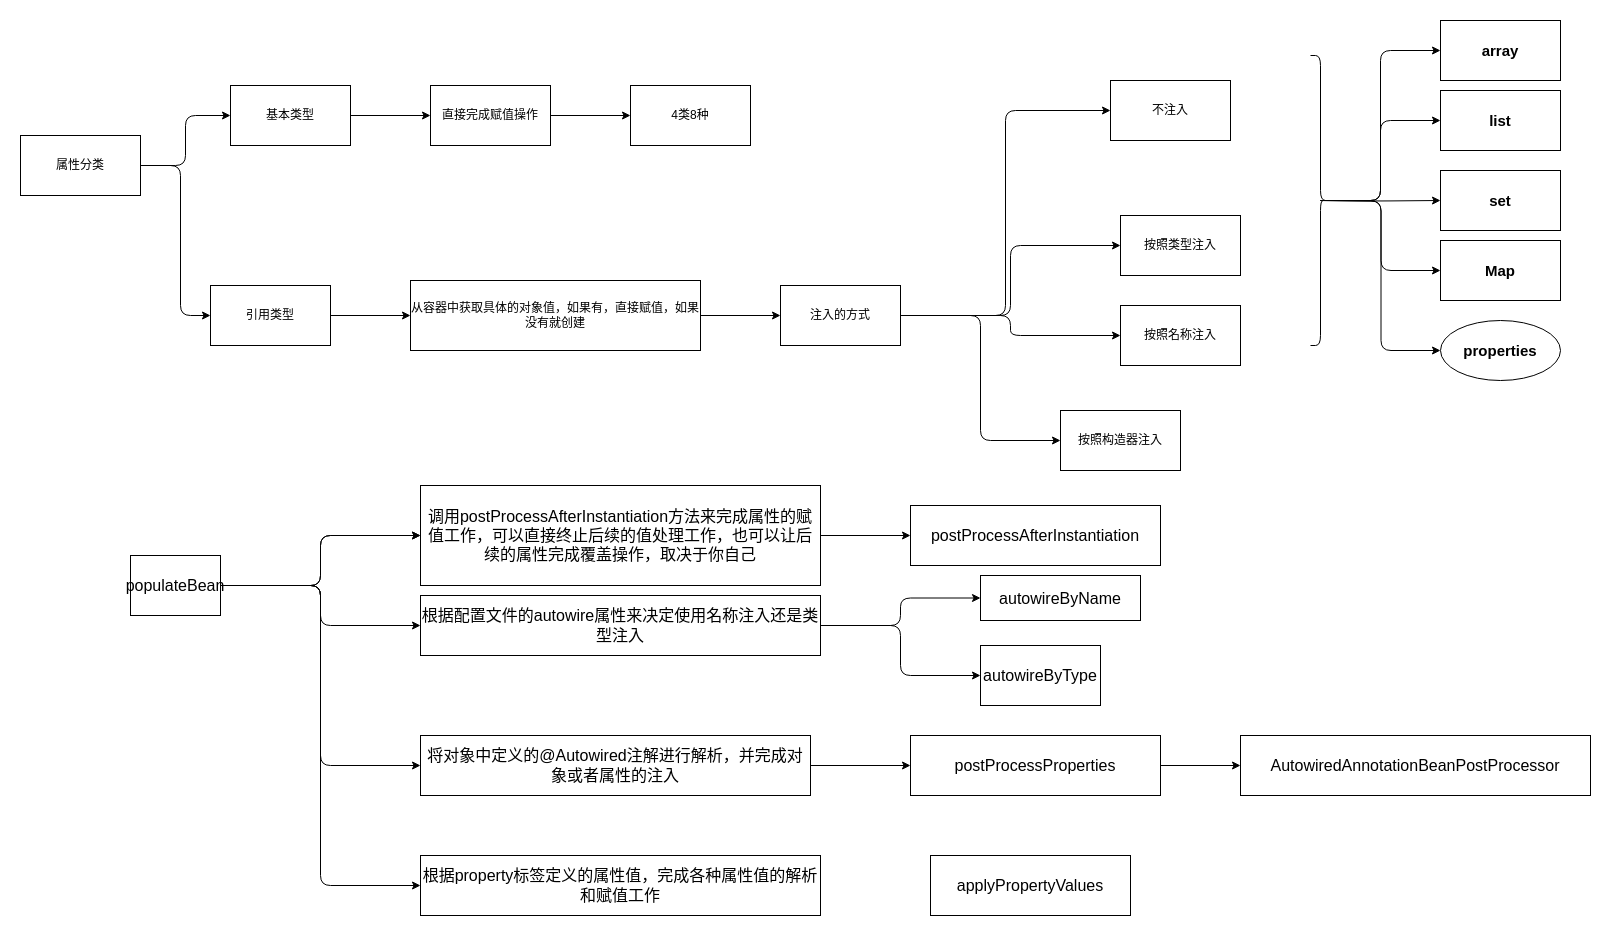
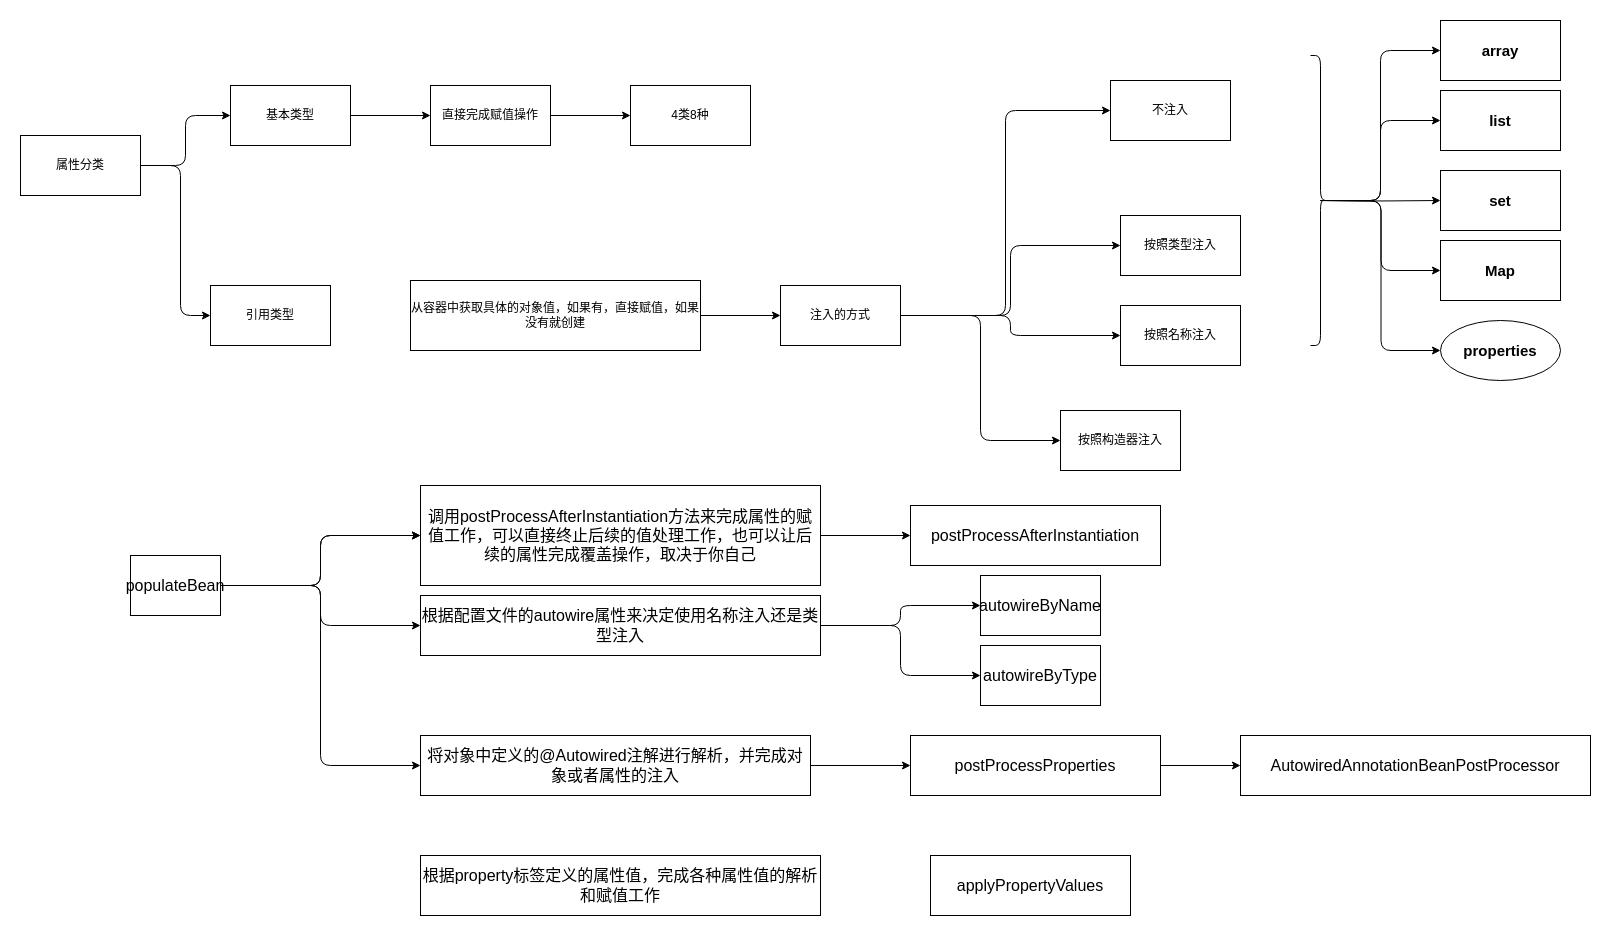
(367, 316) -> none
(1061, 598) -> (1041, 606)
(321, 865) -> none
